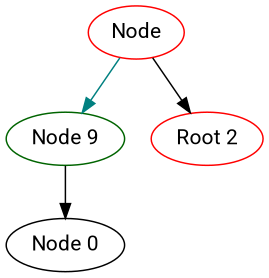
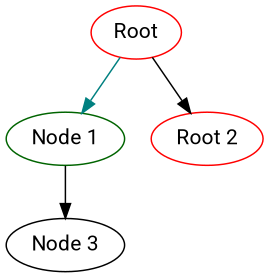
(136, 32) -> (136, 32)
(65, 139) -> (65, 139)
(65, 245) -> (65, 245)
